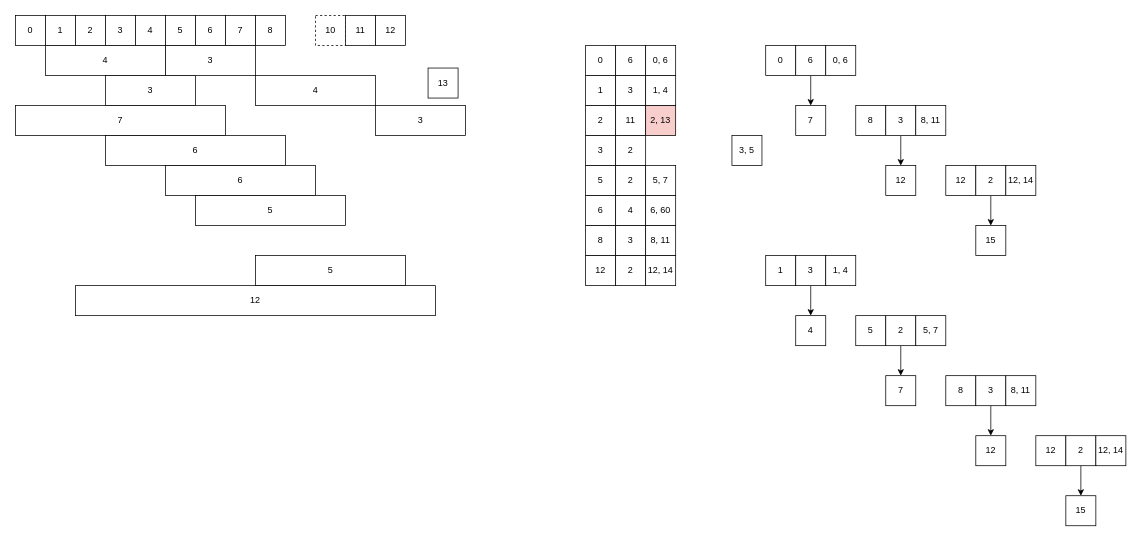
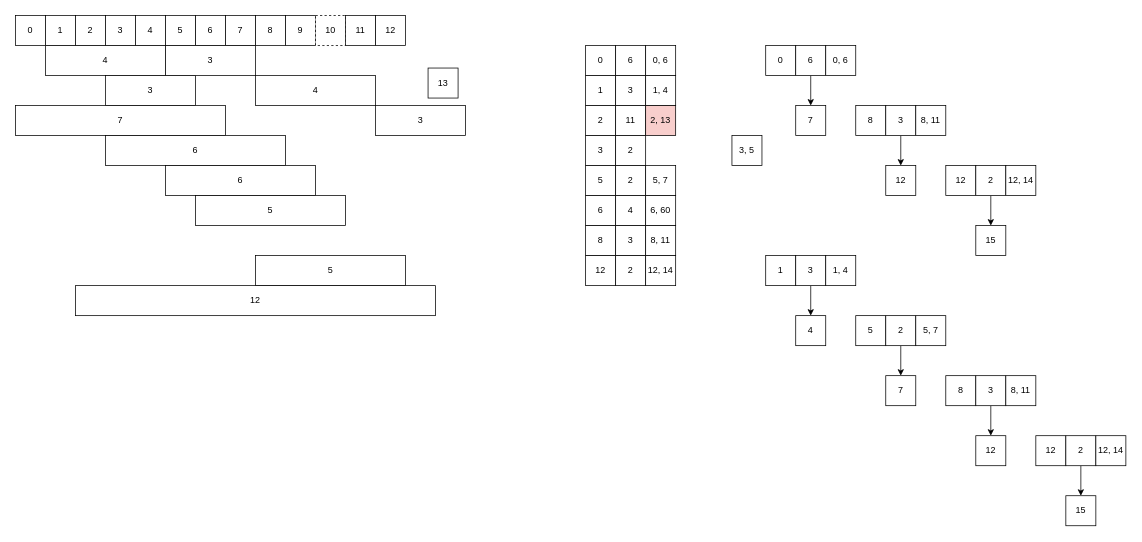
none -> (300, 30)
